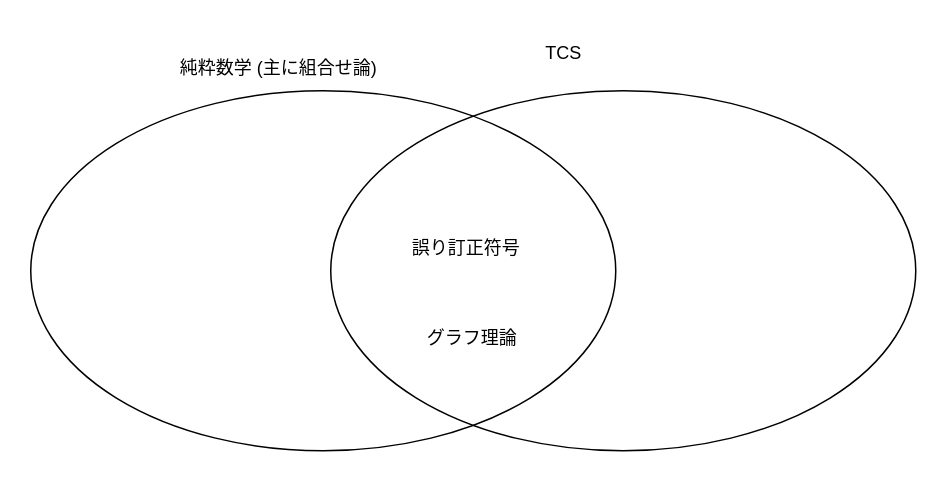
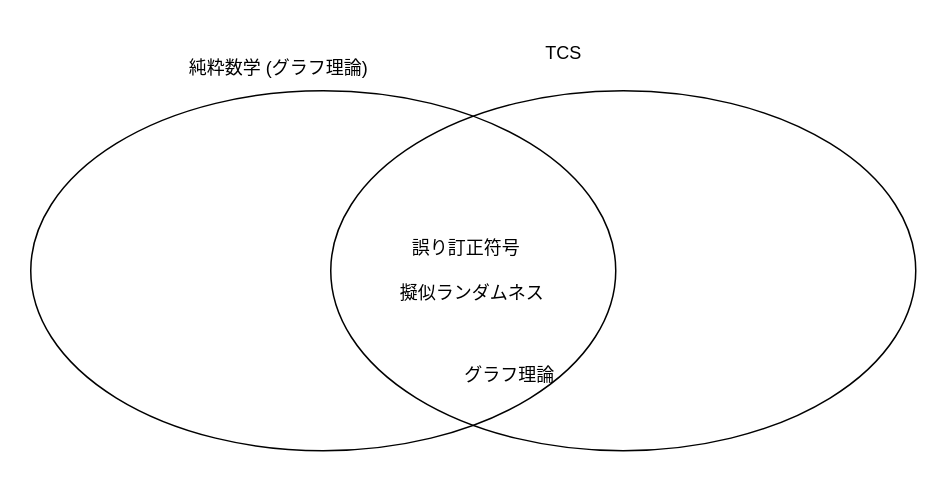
(279, 68) -> (279, 68)
none -> (472, 293)
(472, 338) -> (509, 376)
